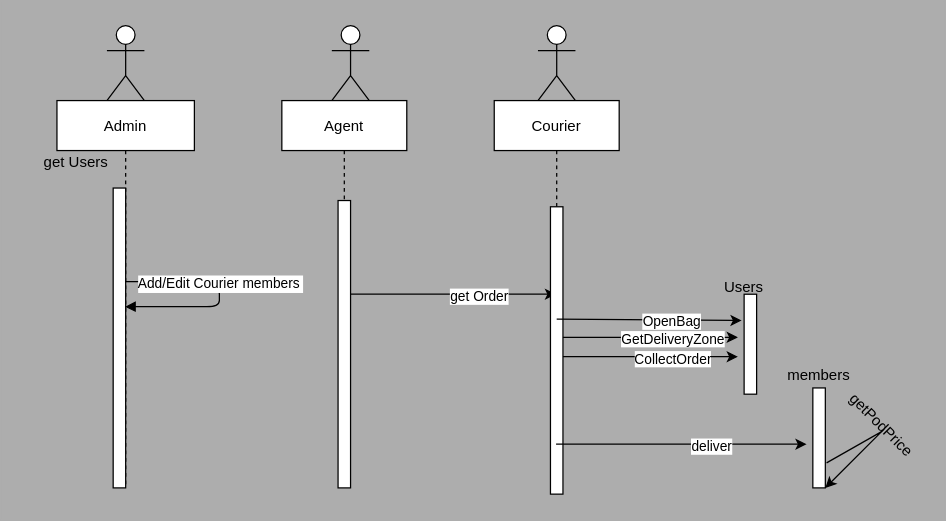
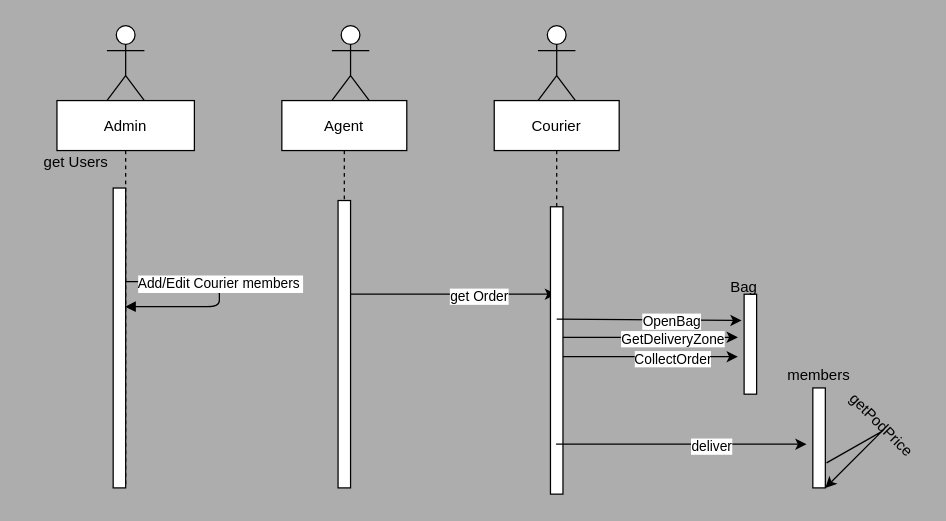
(744, 288) -> (744, 288)
